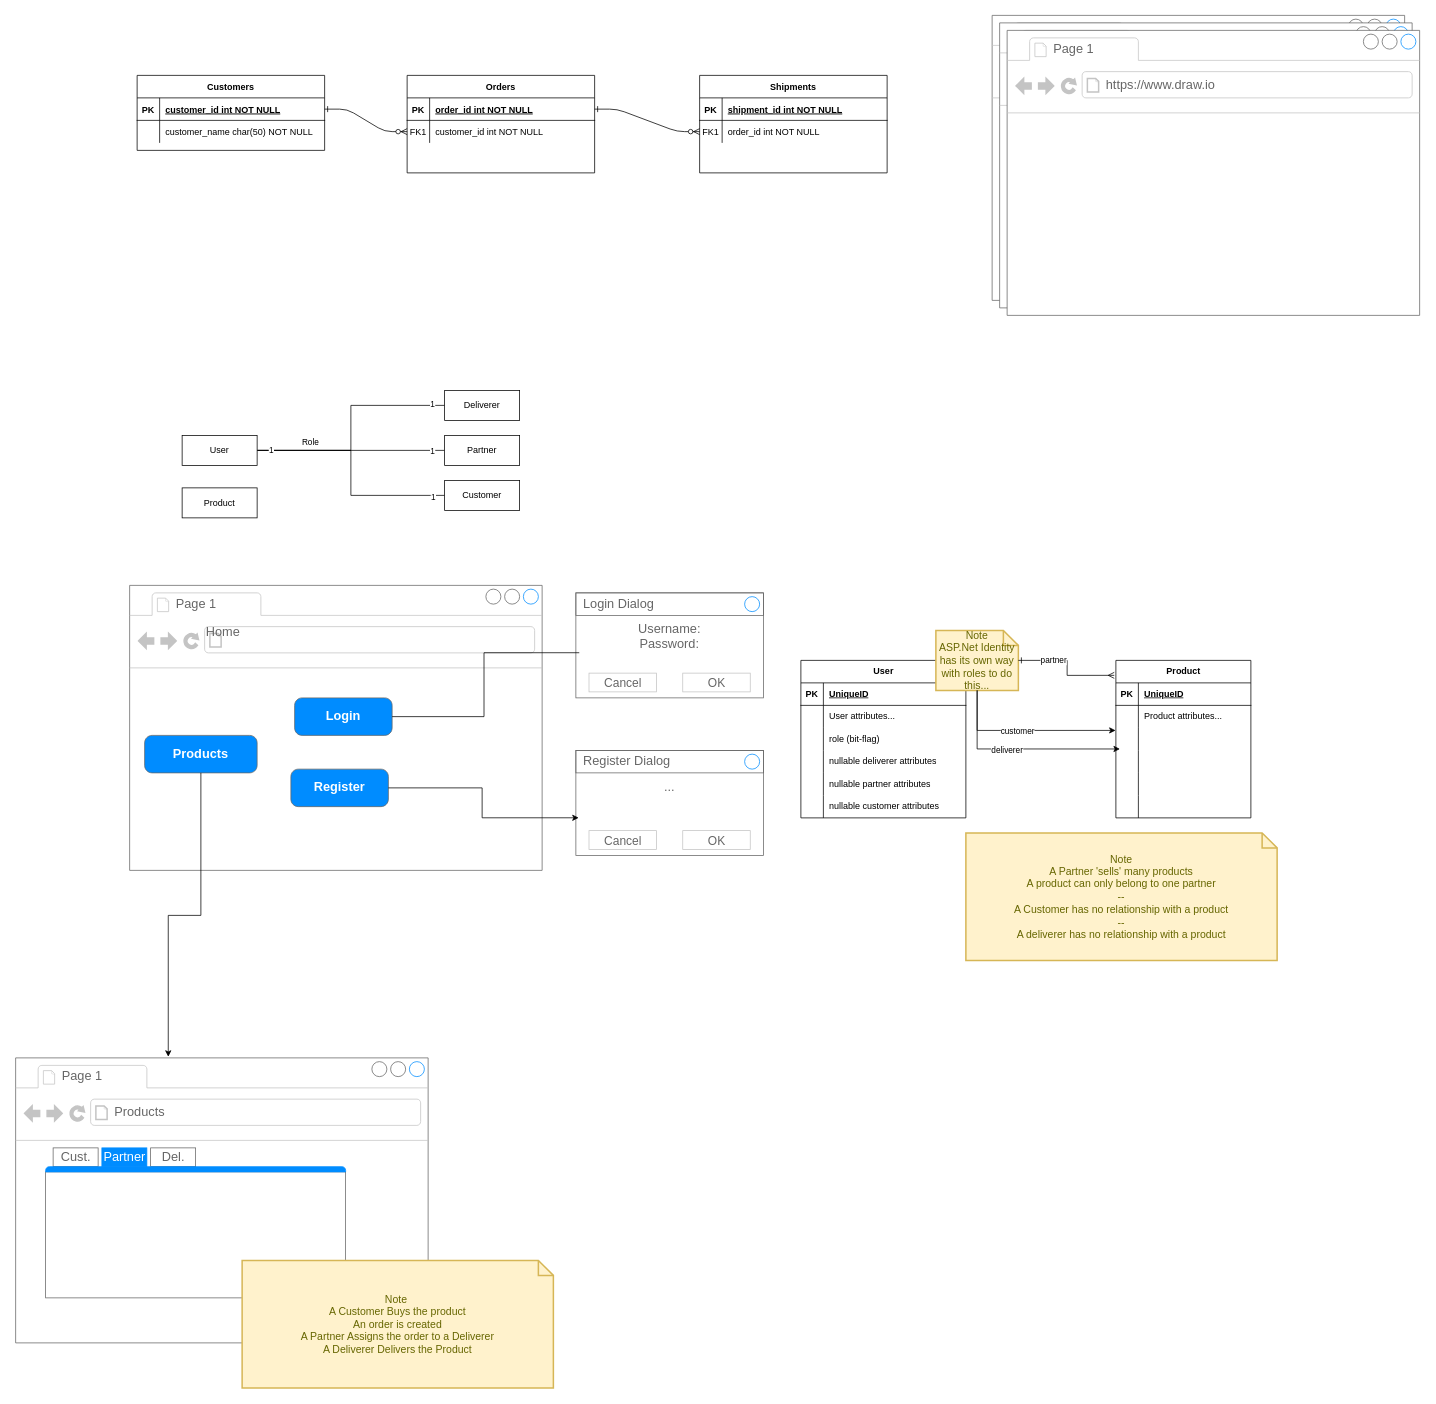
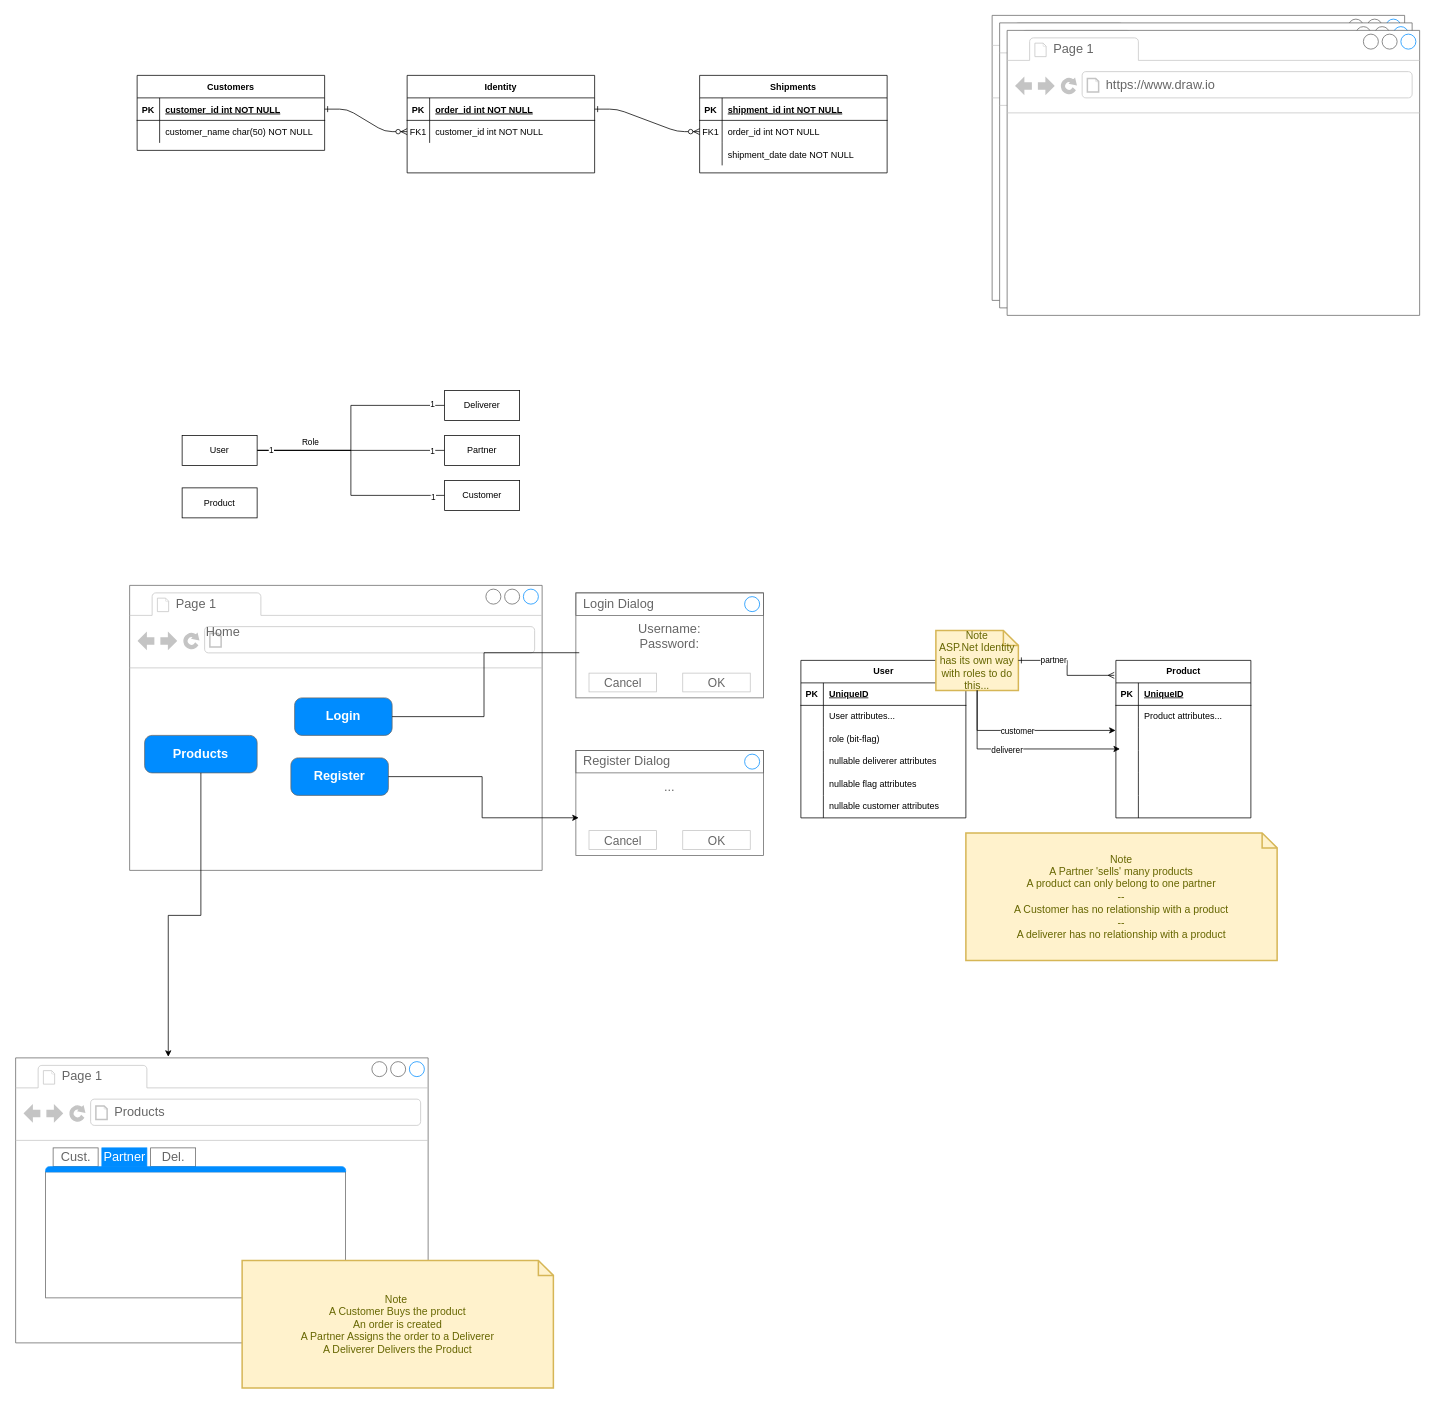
(500, 87) -> (500, 87)
none -> (804, 154)
(890, 784) -> (881, 784)
(339, 788) -> (339, 777)
